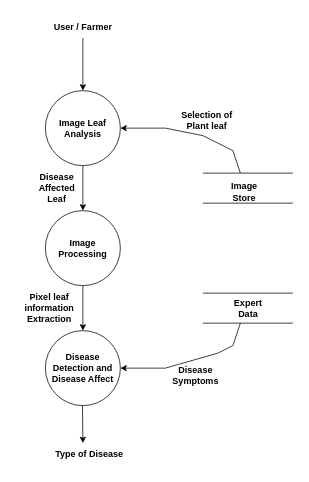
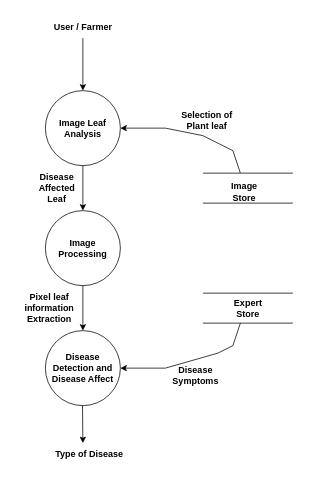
(248, 308) -> (248, 308)
